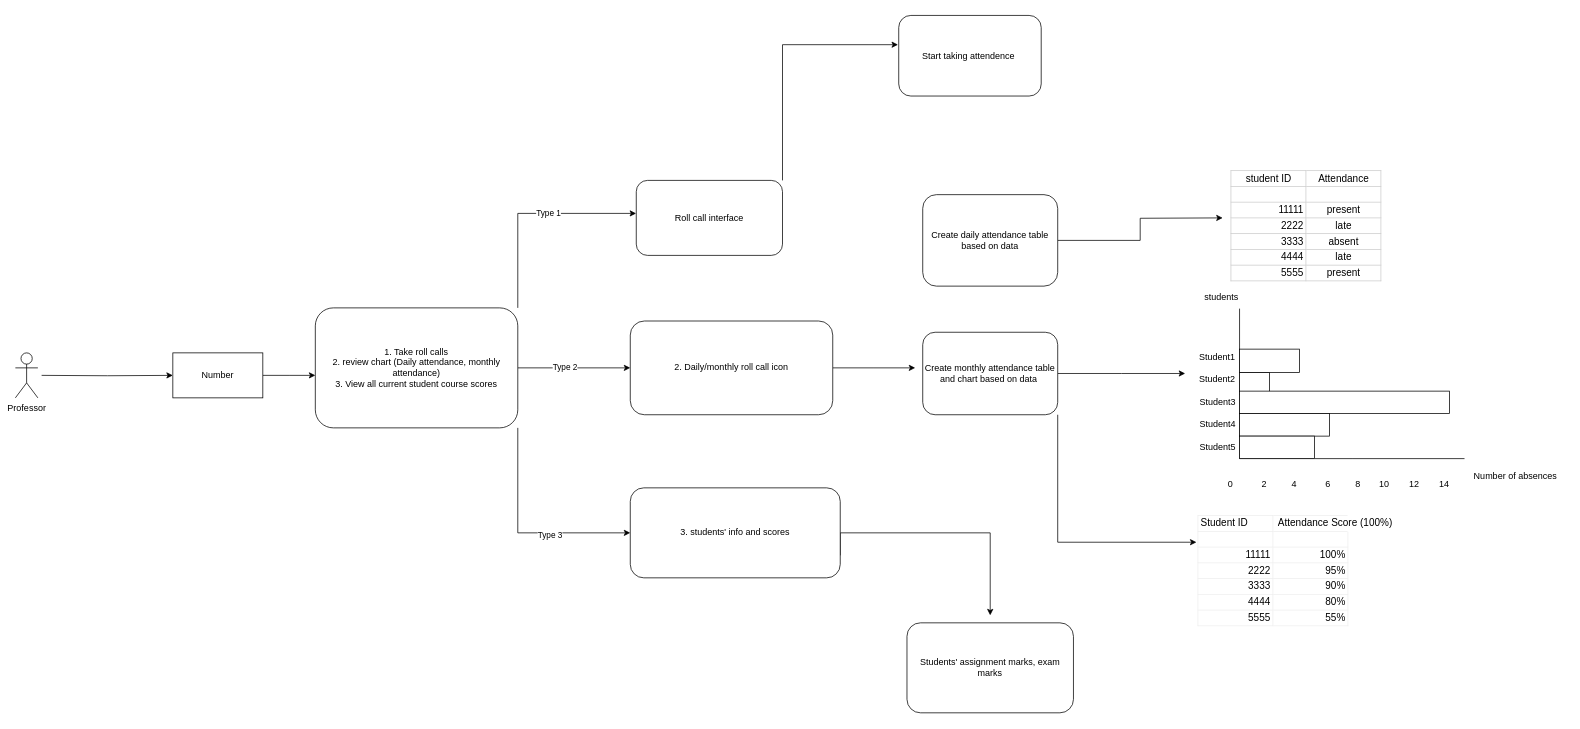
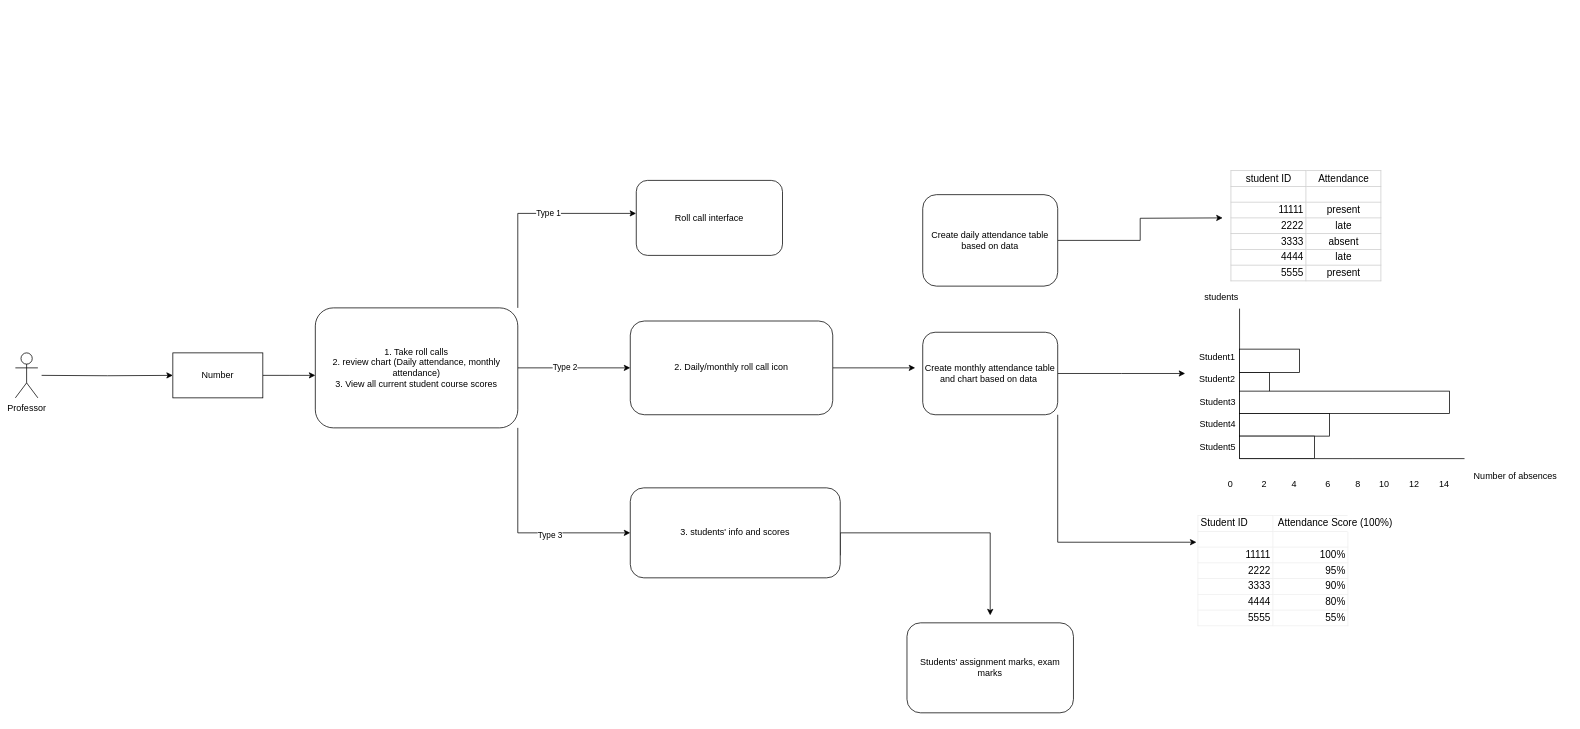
(970, 56) -> none
(783, 58) -> none
